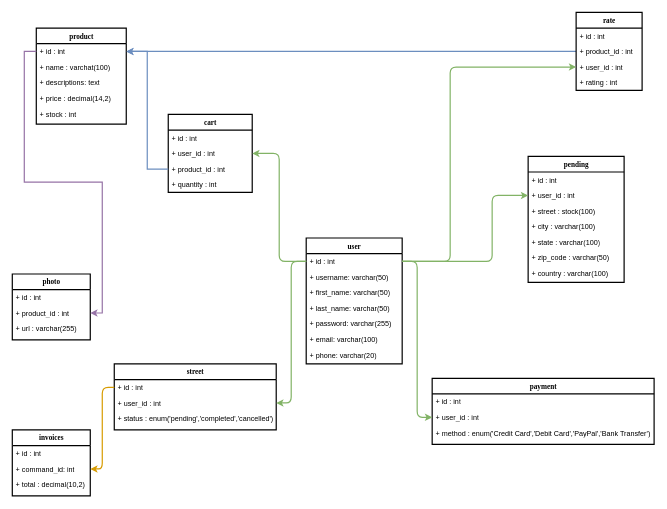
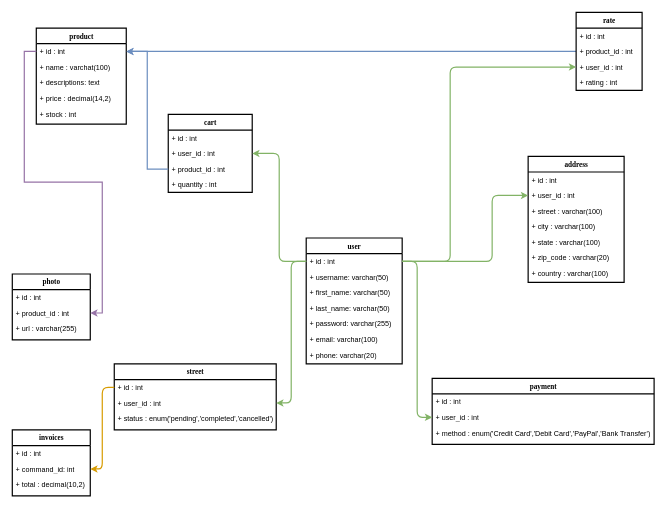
(577, 165) -> (577, 165)
(570, 212) -> (575, 212)
(576, 258) -> (576, 258)
